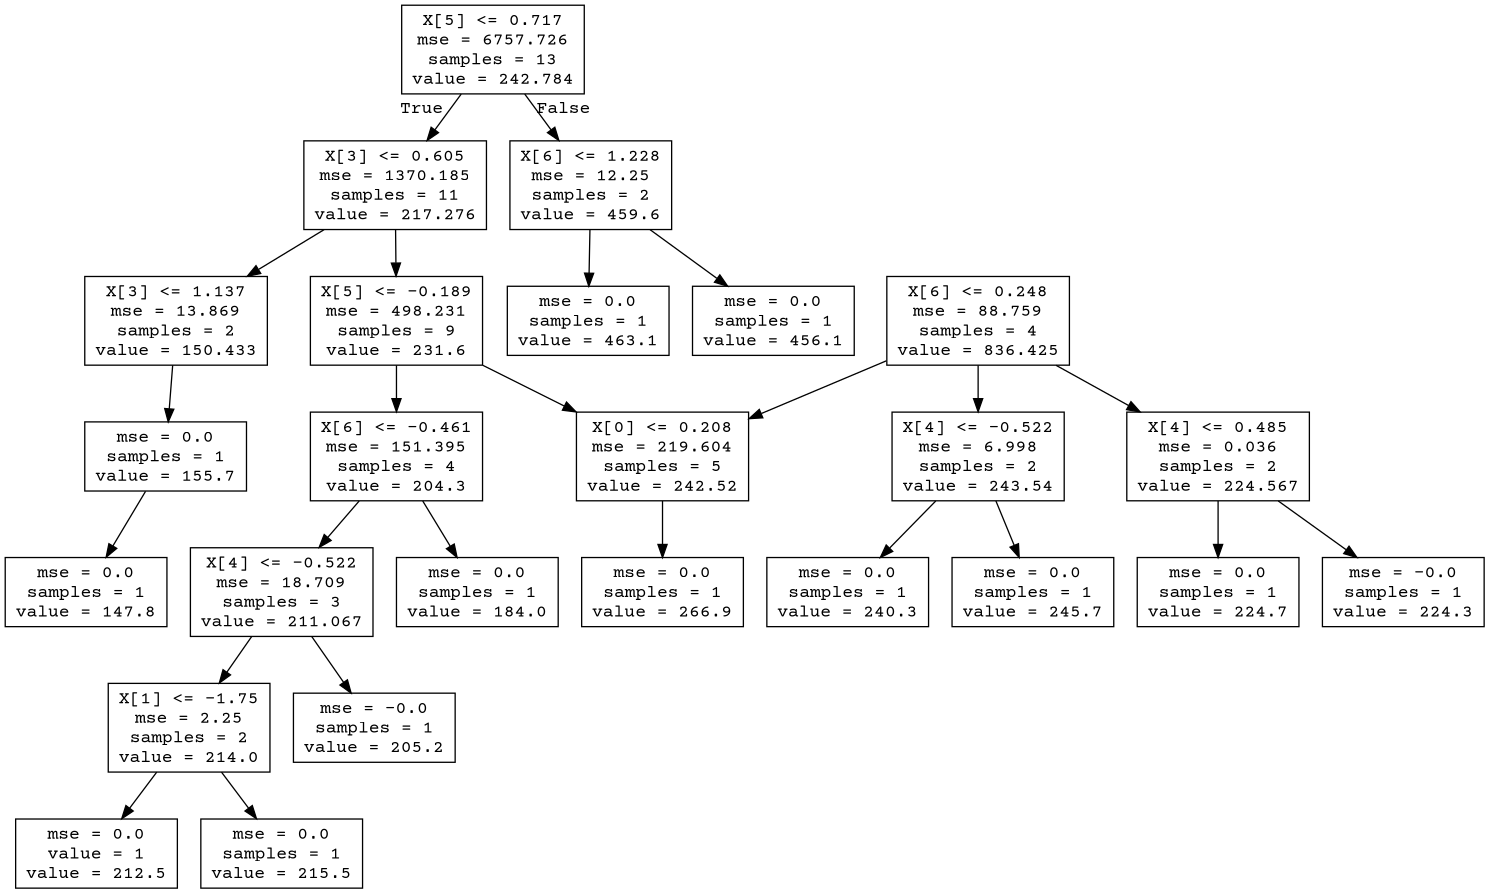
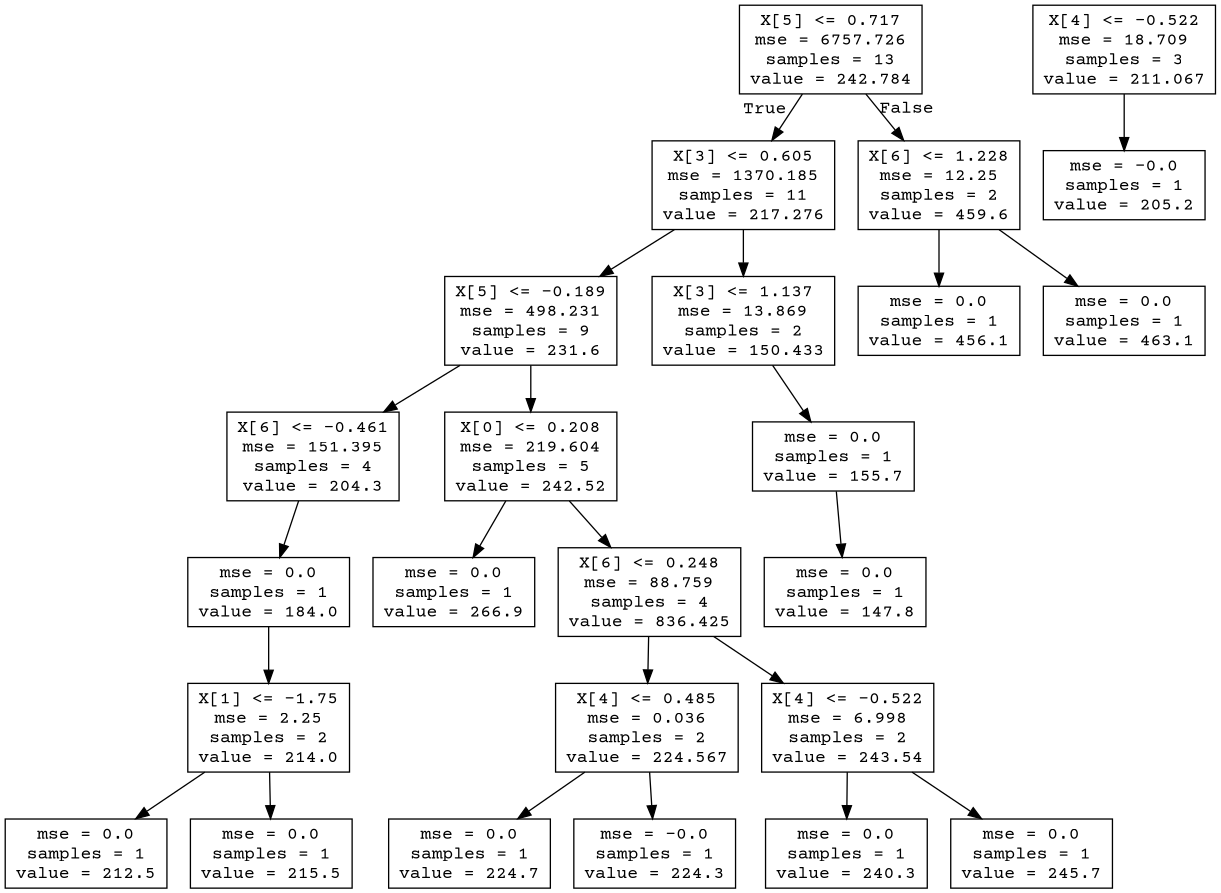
(824, 387) -> (586, 519)
(343, 519) -> none
(239, 654) -> (269, 649)
(97, 854) -> (86, 854)
